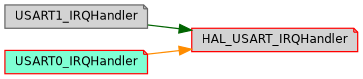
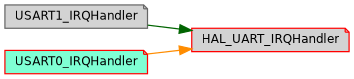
(275, 40) -> (270, 40)
